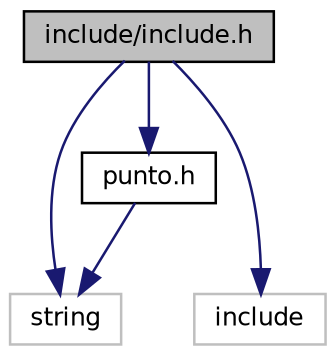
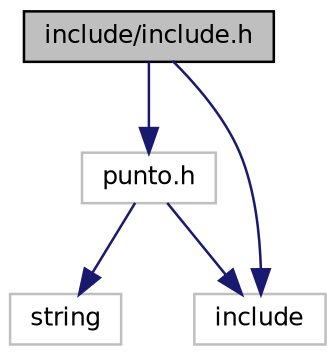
(60, 155) -> none
(149, 178) -> (149, 178)
none -> (196, 239)
